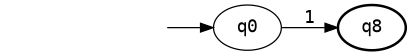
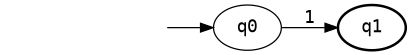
(372, 28) -> (372, 28)
